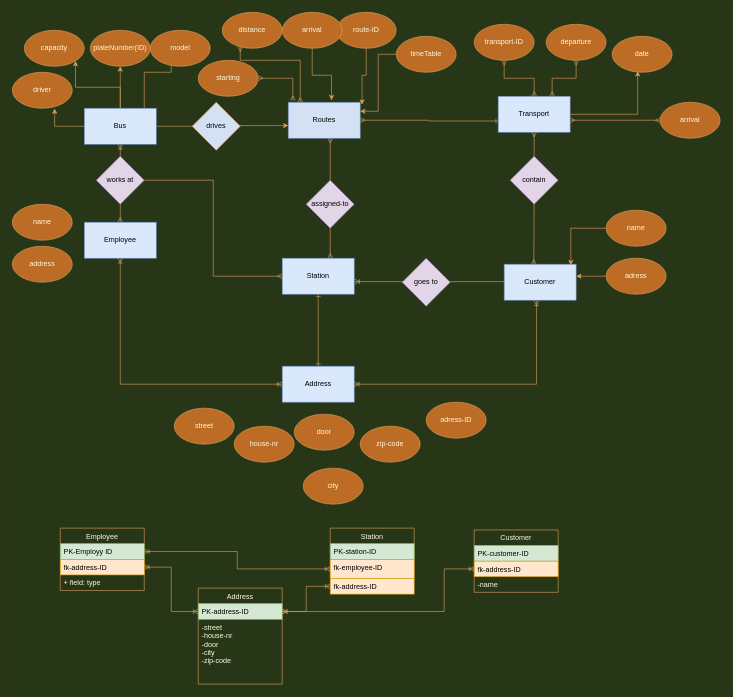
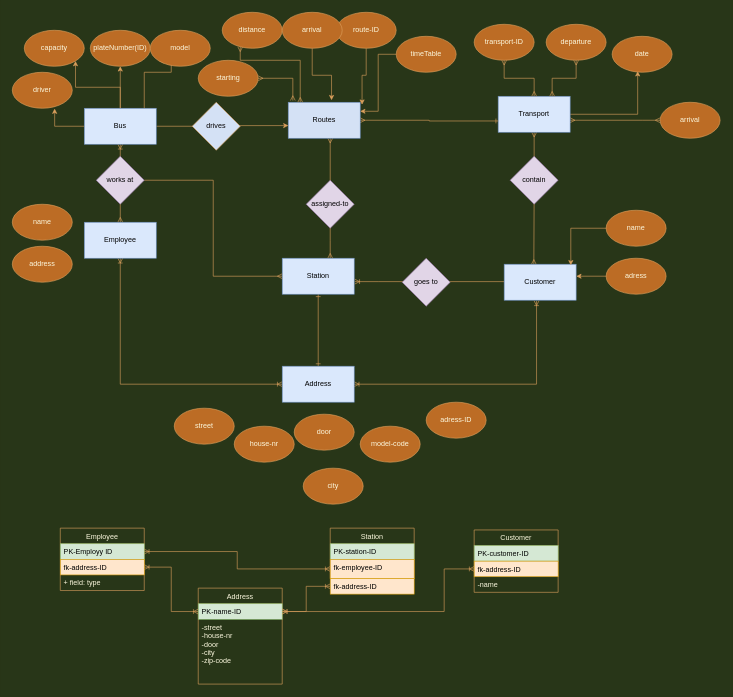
(390, 444) -> (390, 444)
(228, 612) -> (222, 612)
